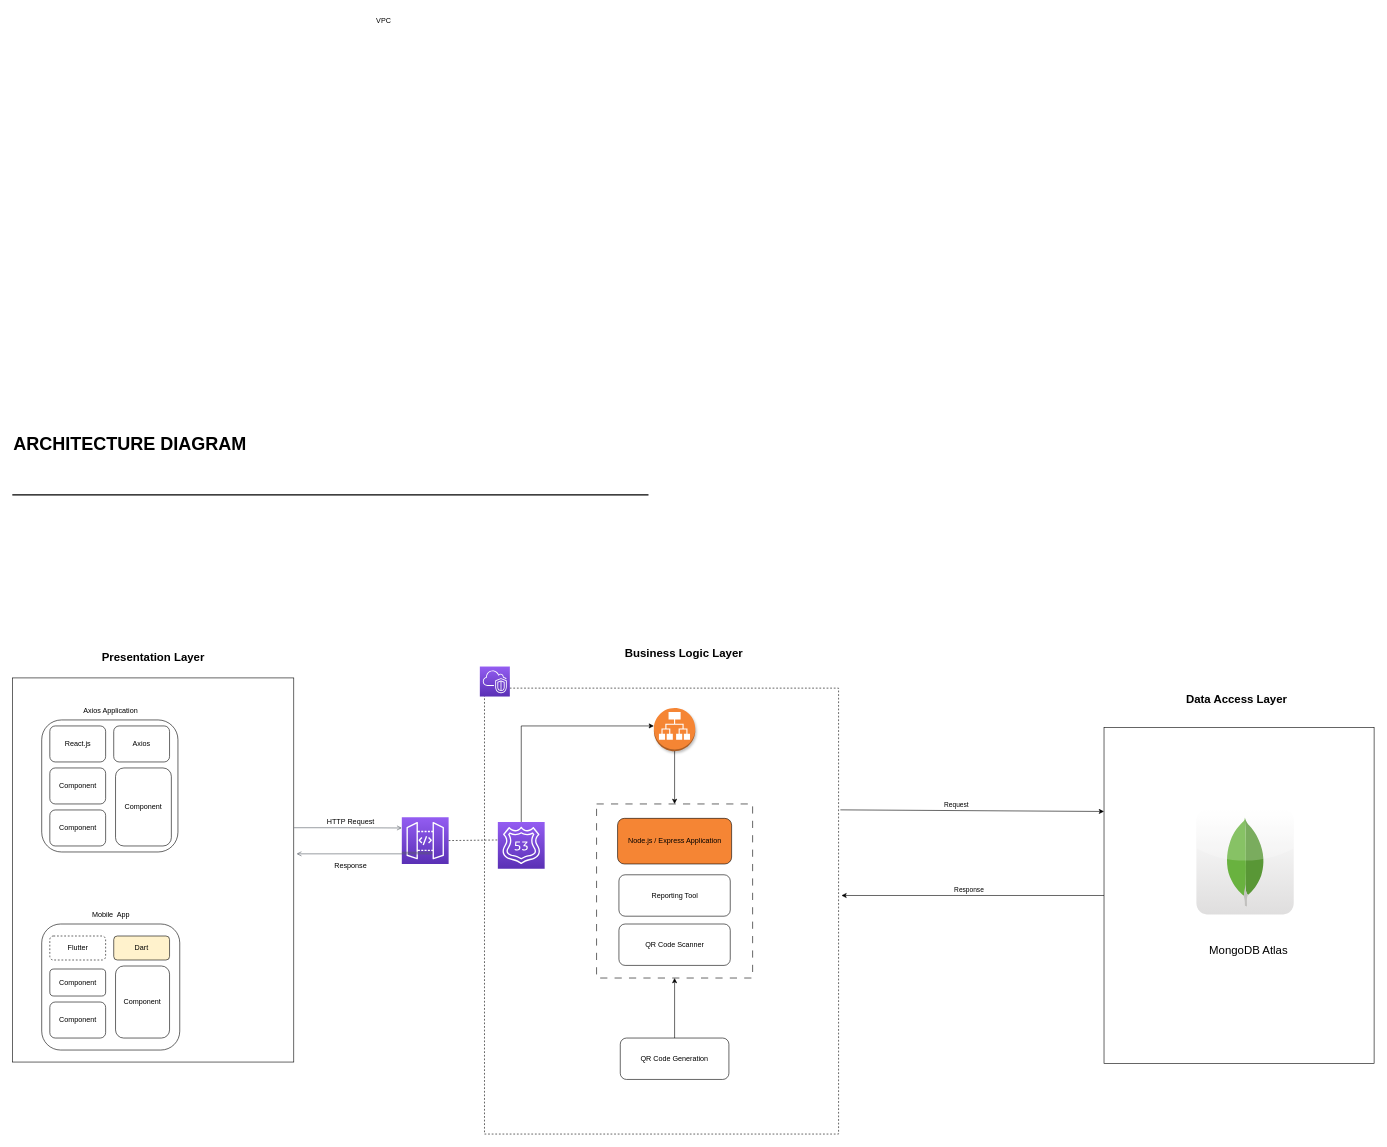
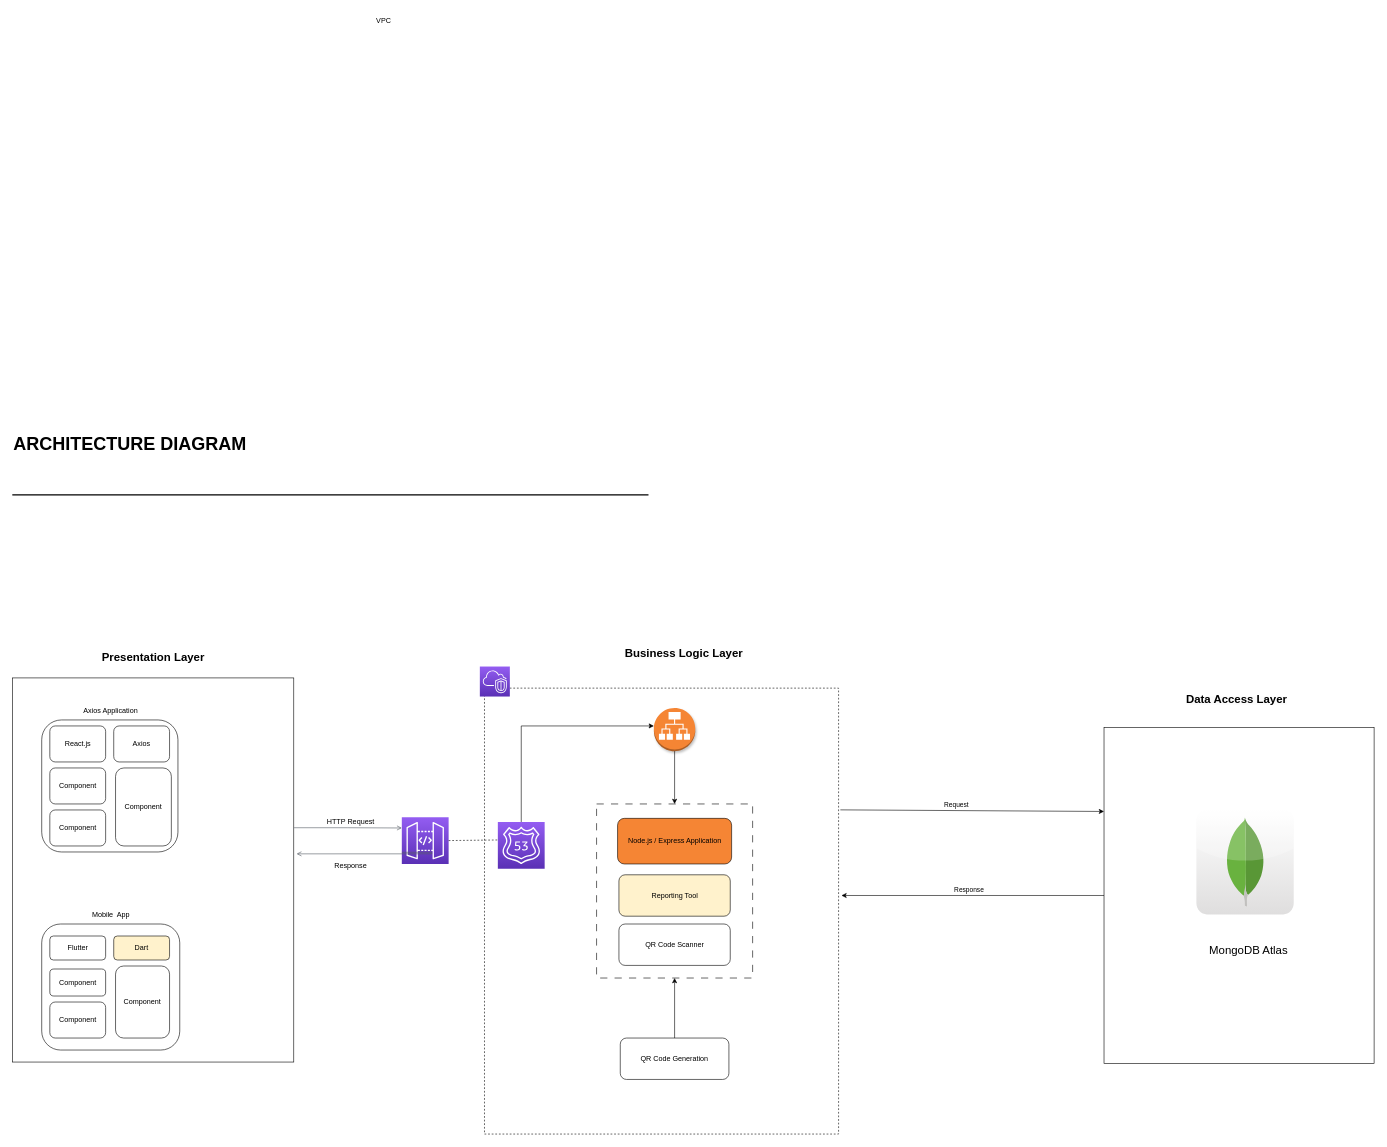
(674, 895) -> (674, 895)
(78, 948) -> (78, 948)
